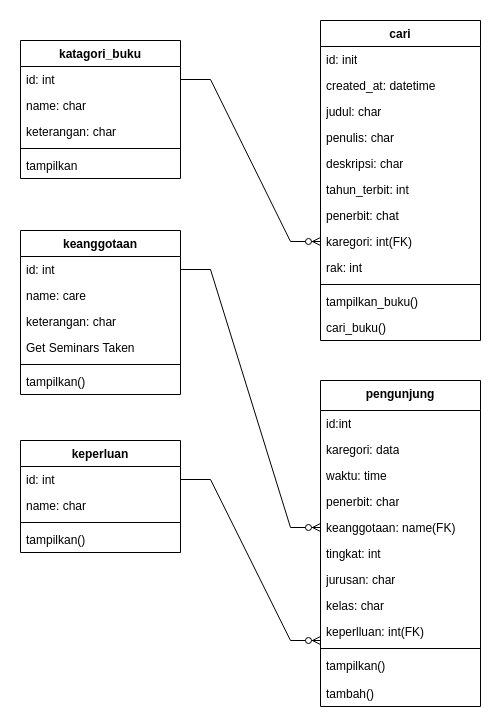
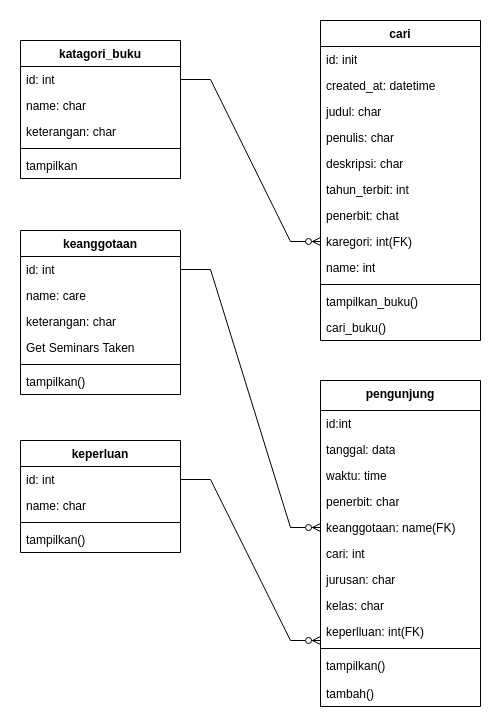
(349, 269) -> (352, 269)
(369, 451) -> (366, 451)
(361, 555) -> (351, 555)
